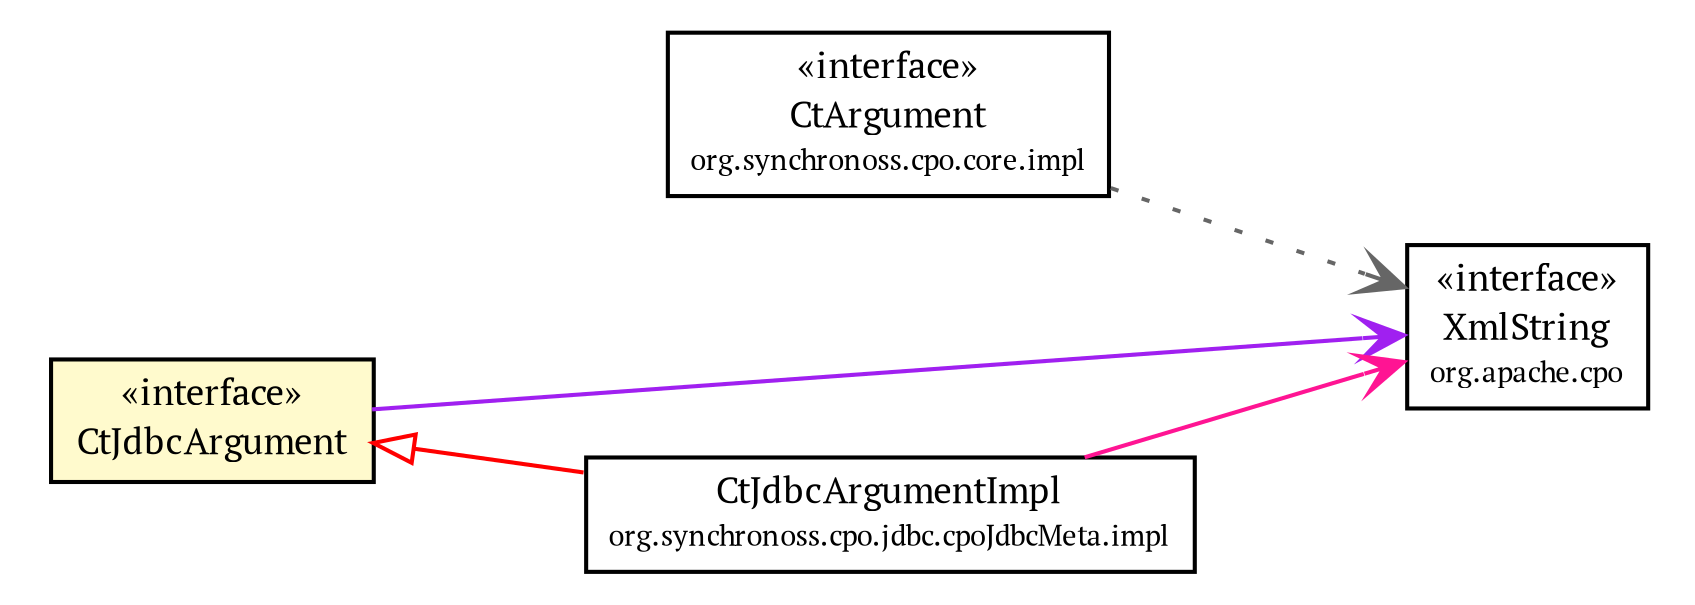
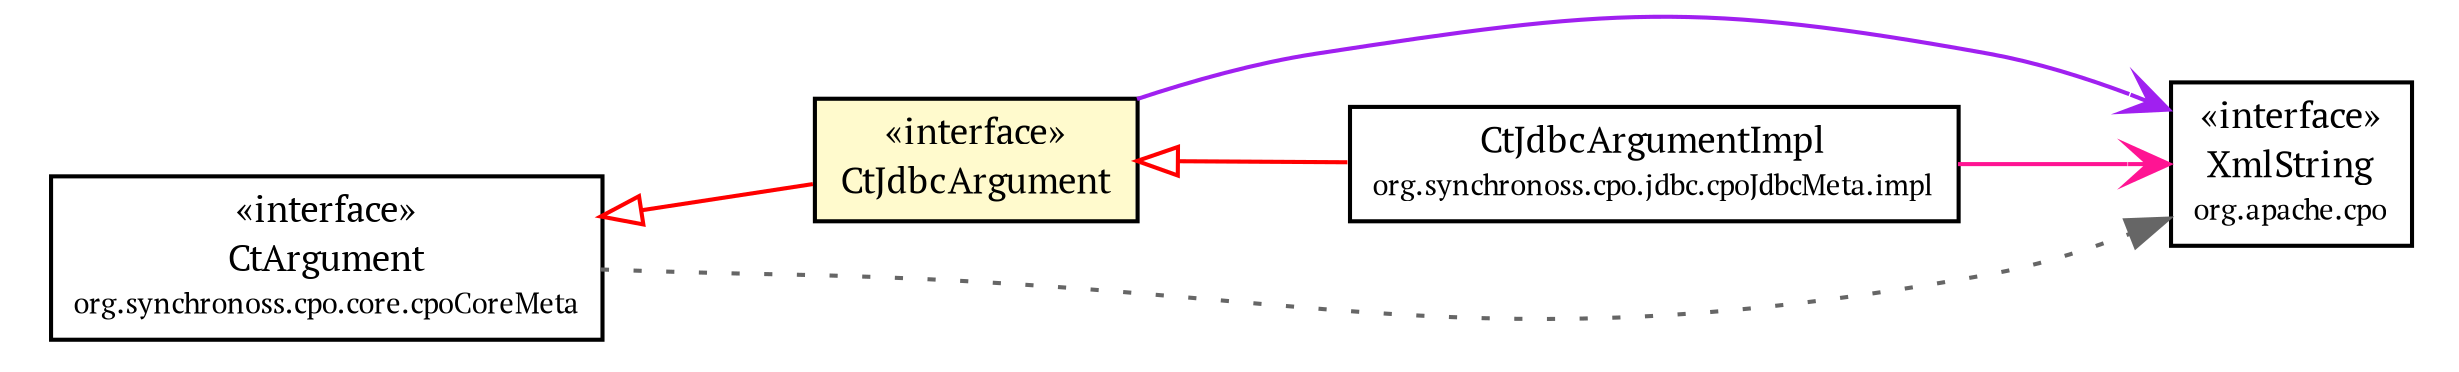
(888, 161) -> (327, 305)
none -> (727, 197)
(1238, 231) -> (1369, 312)
